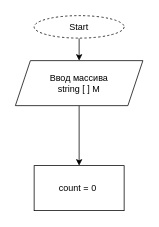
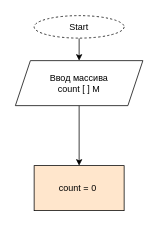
(79, 83) -> (79, 83)
(79, 188) -> (79, 188)
